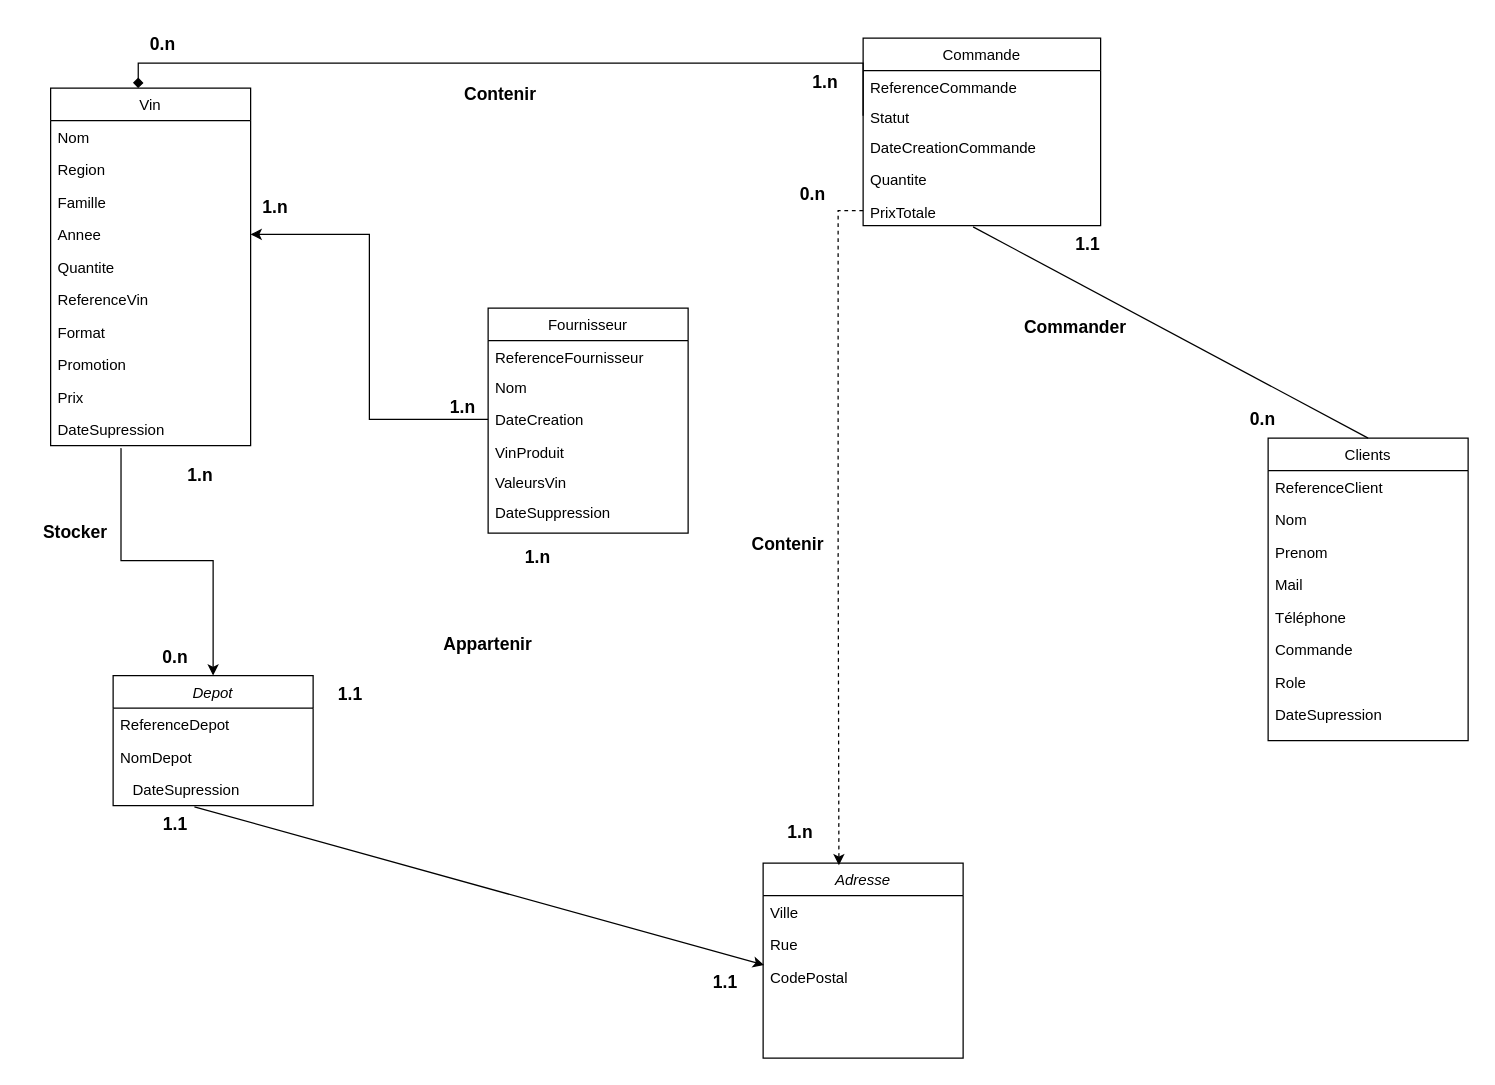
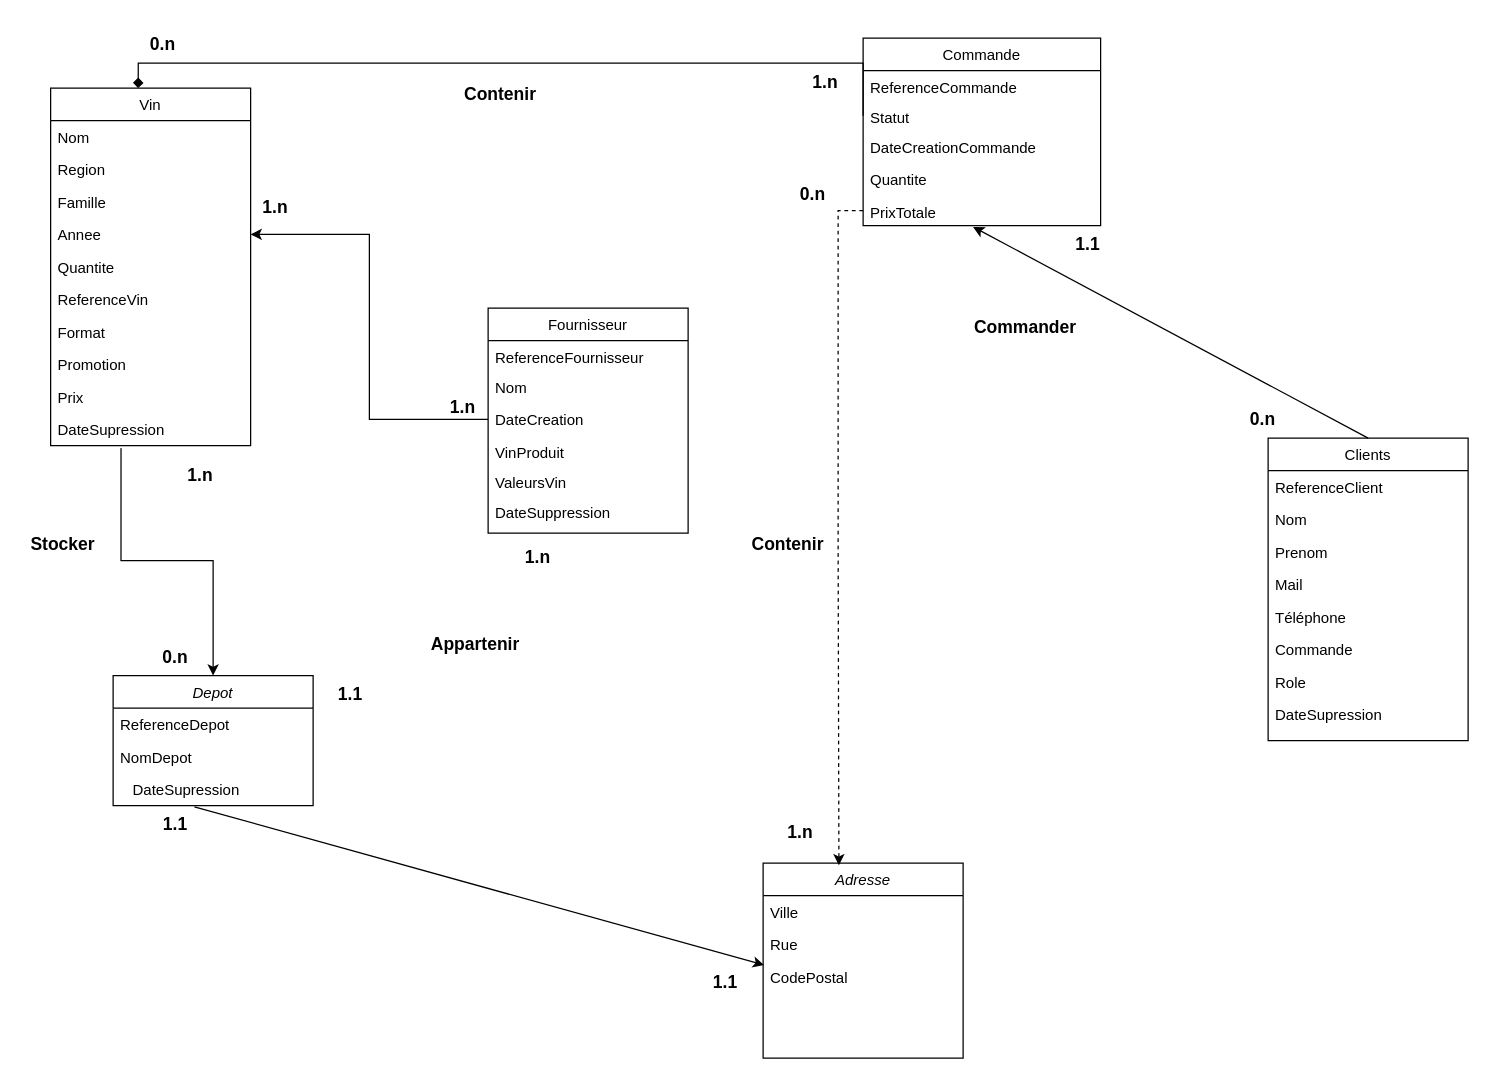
(978, 230) -> (981, 231)
(1076, 327) -> (1026, 327)
(76, 532) -> (63, 544)
(488, 644) -> (476, 644)
